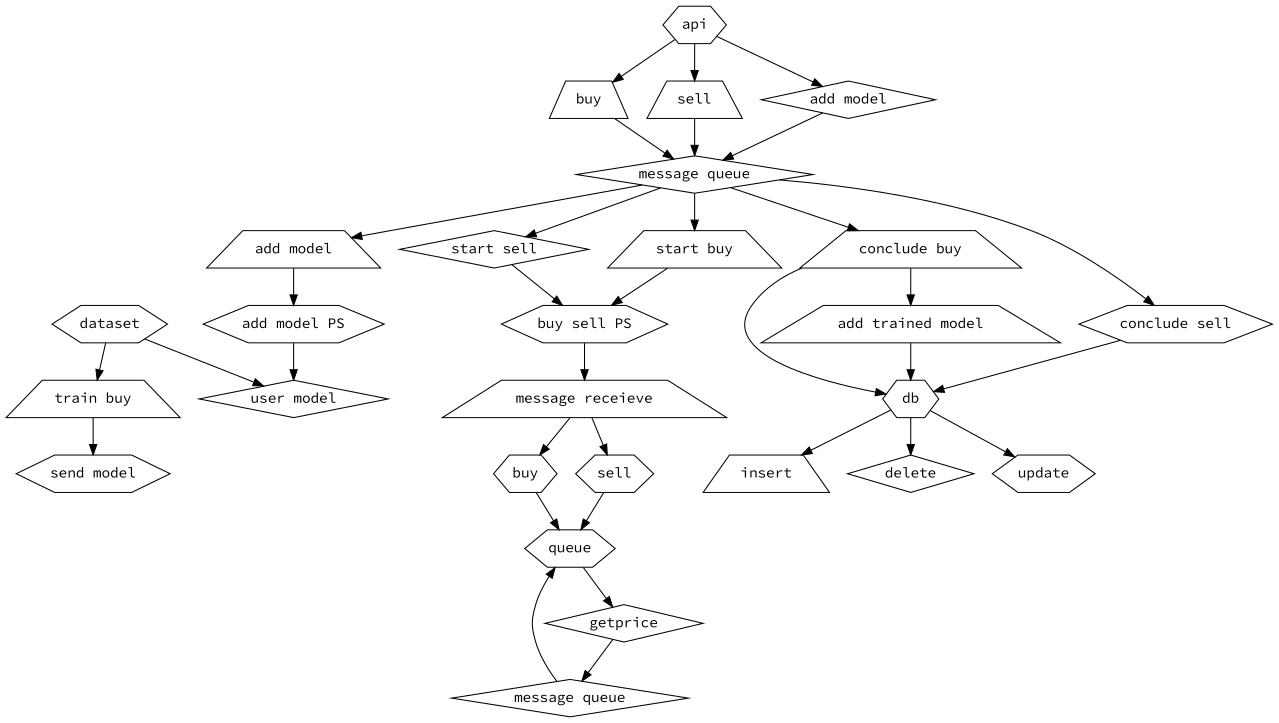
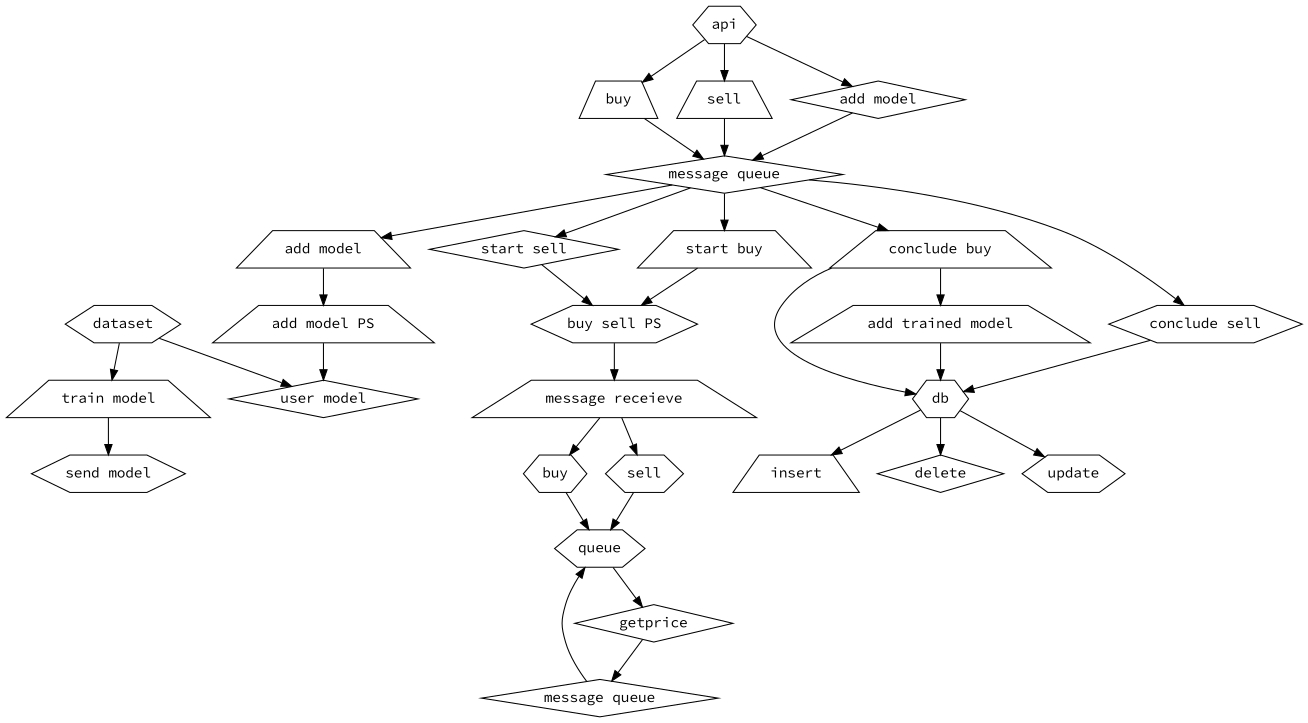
(294, 324) -> (323, 324)
(93, 399) -> (108, 399)
